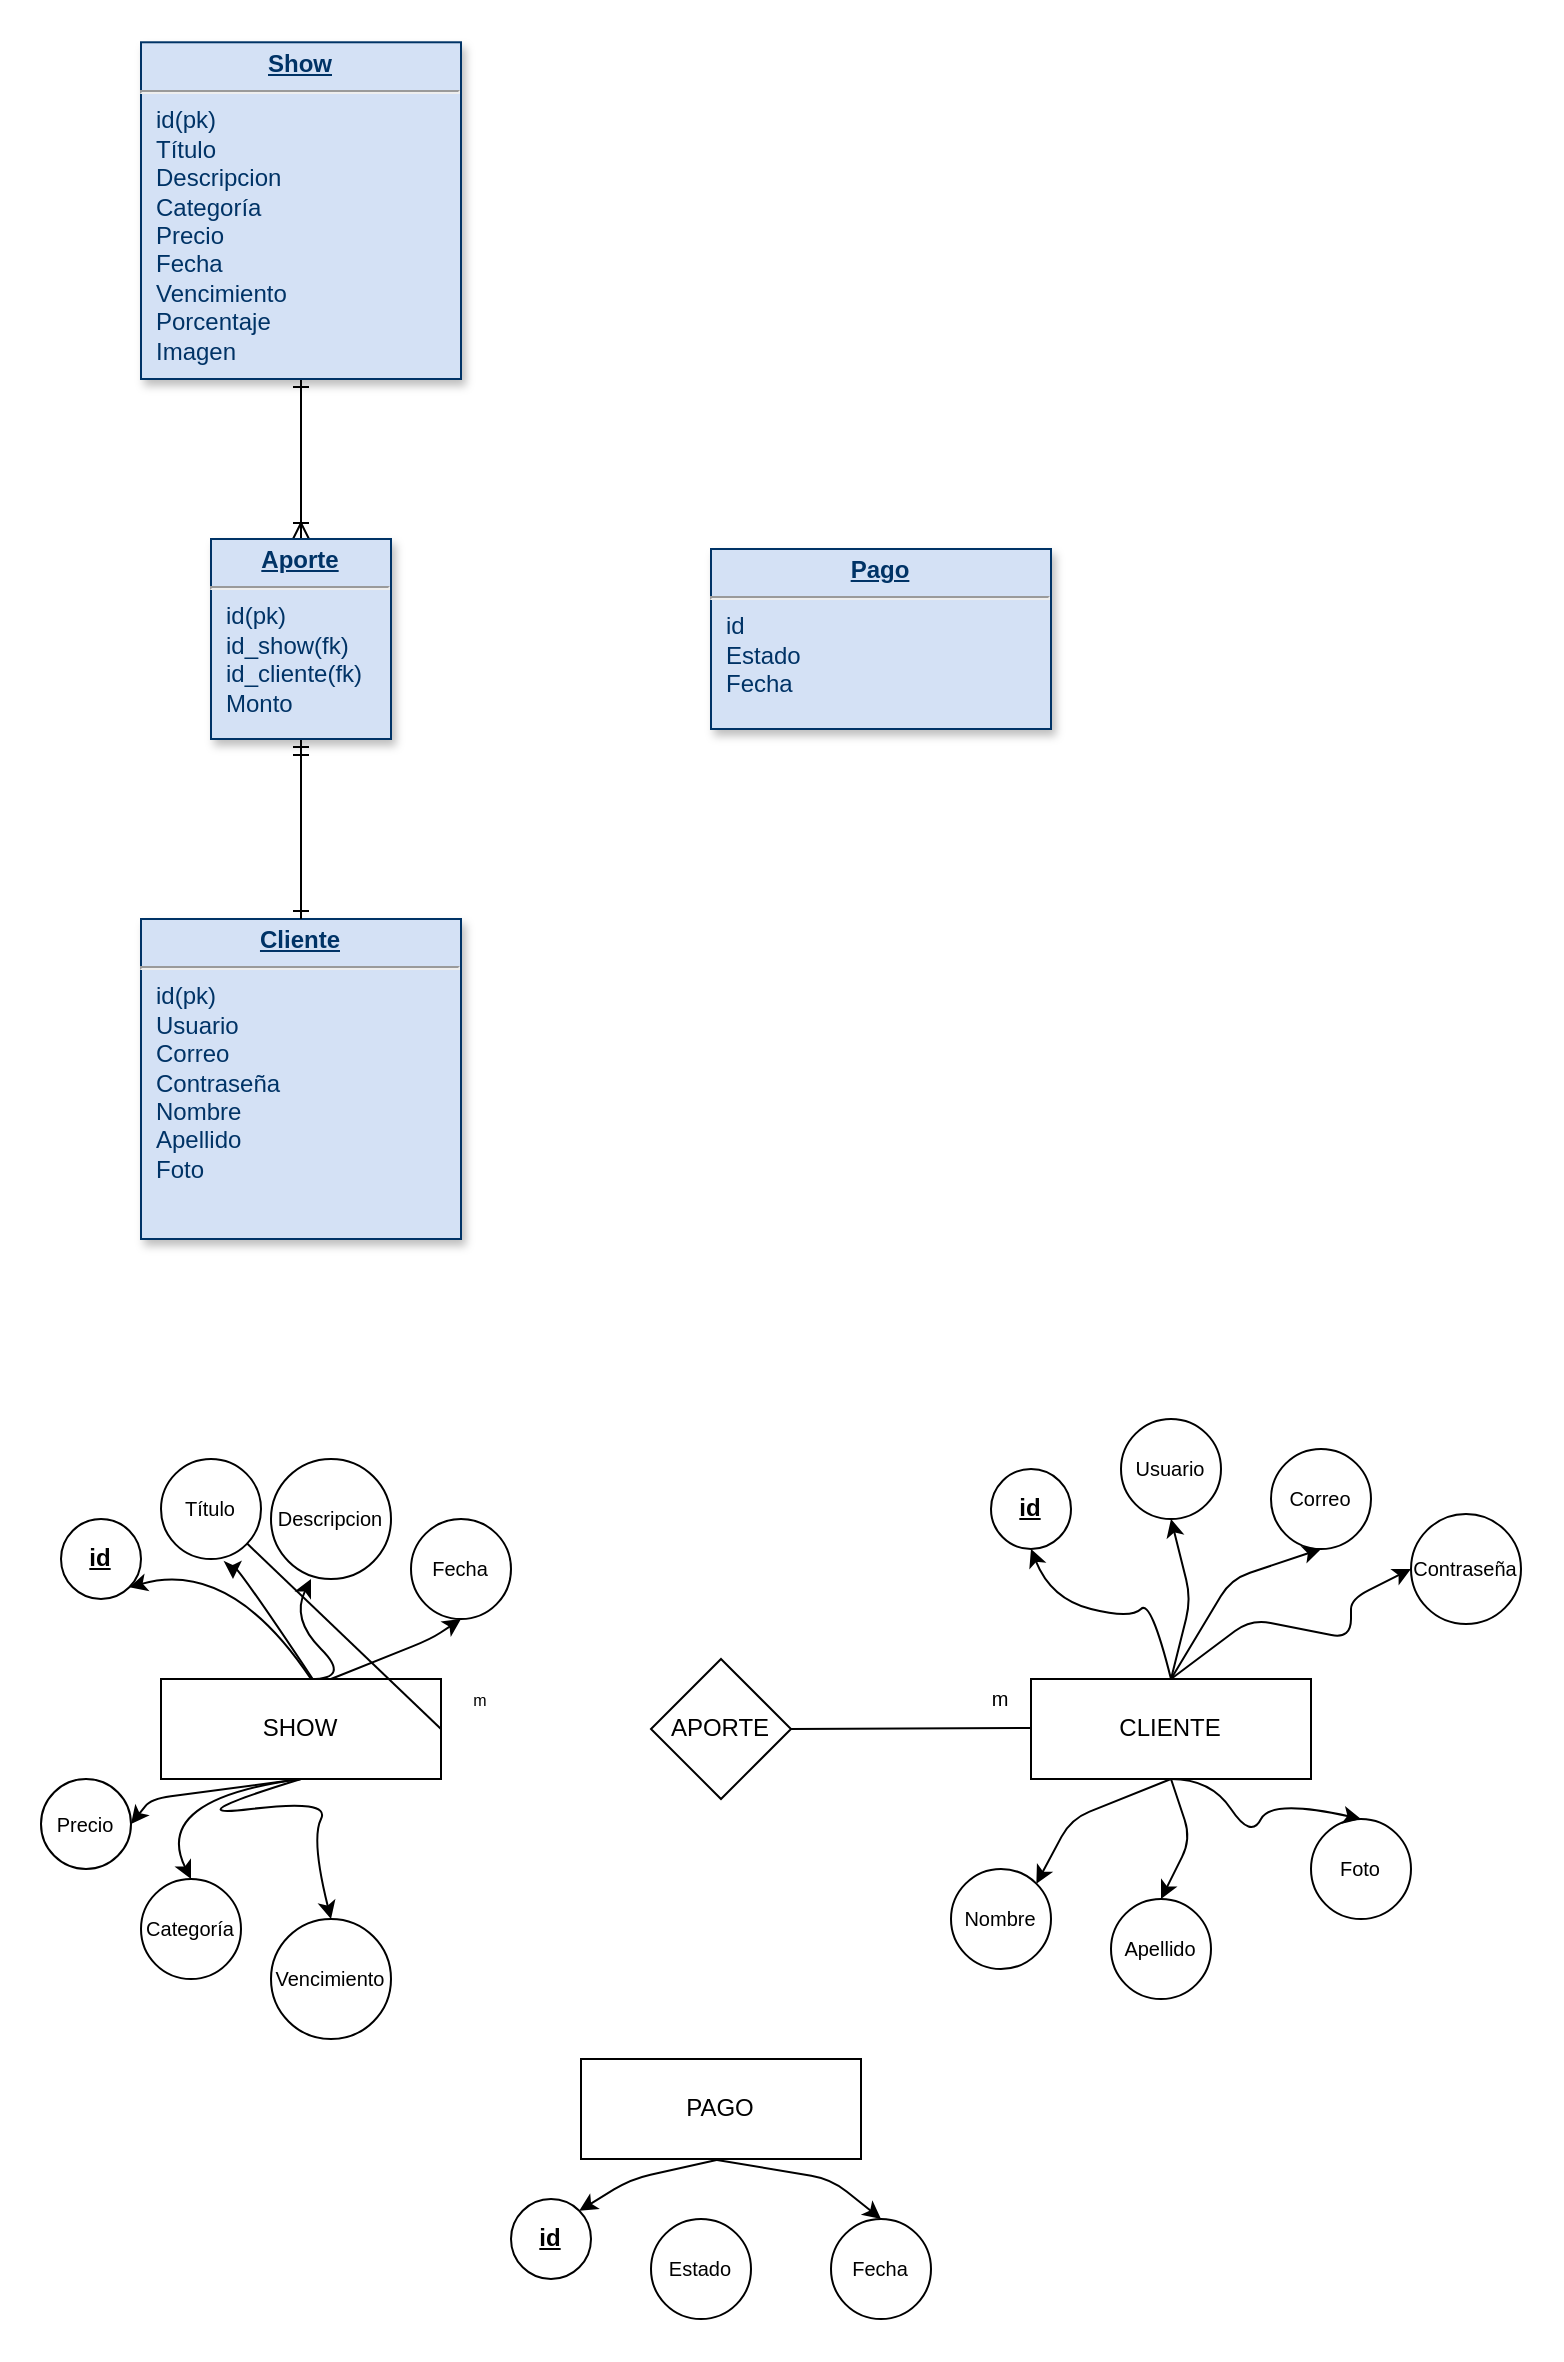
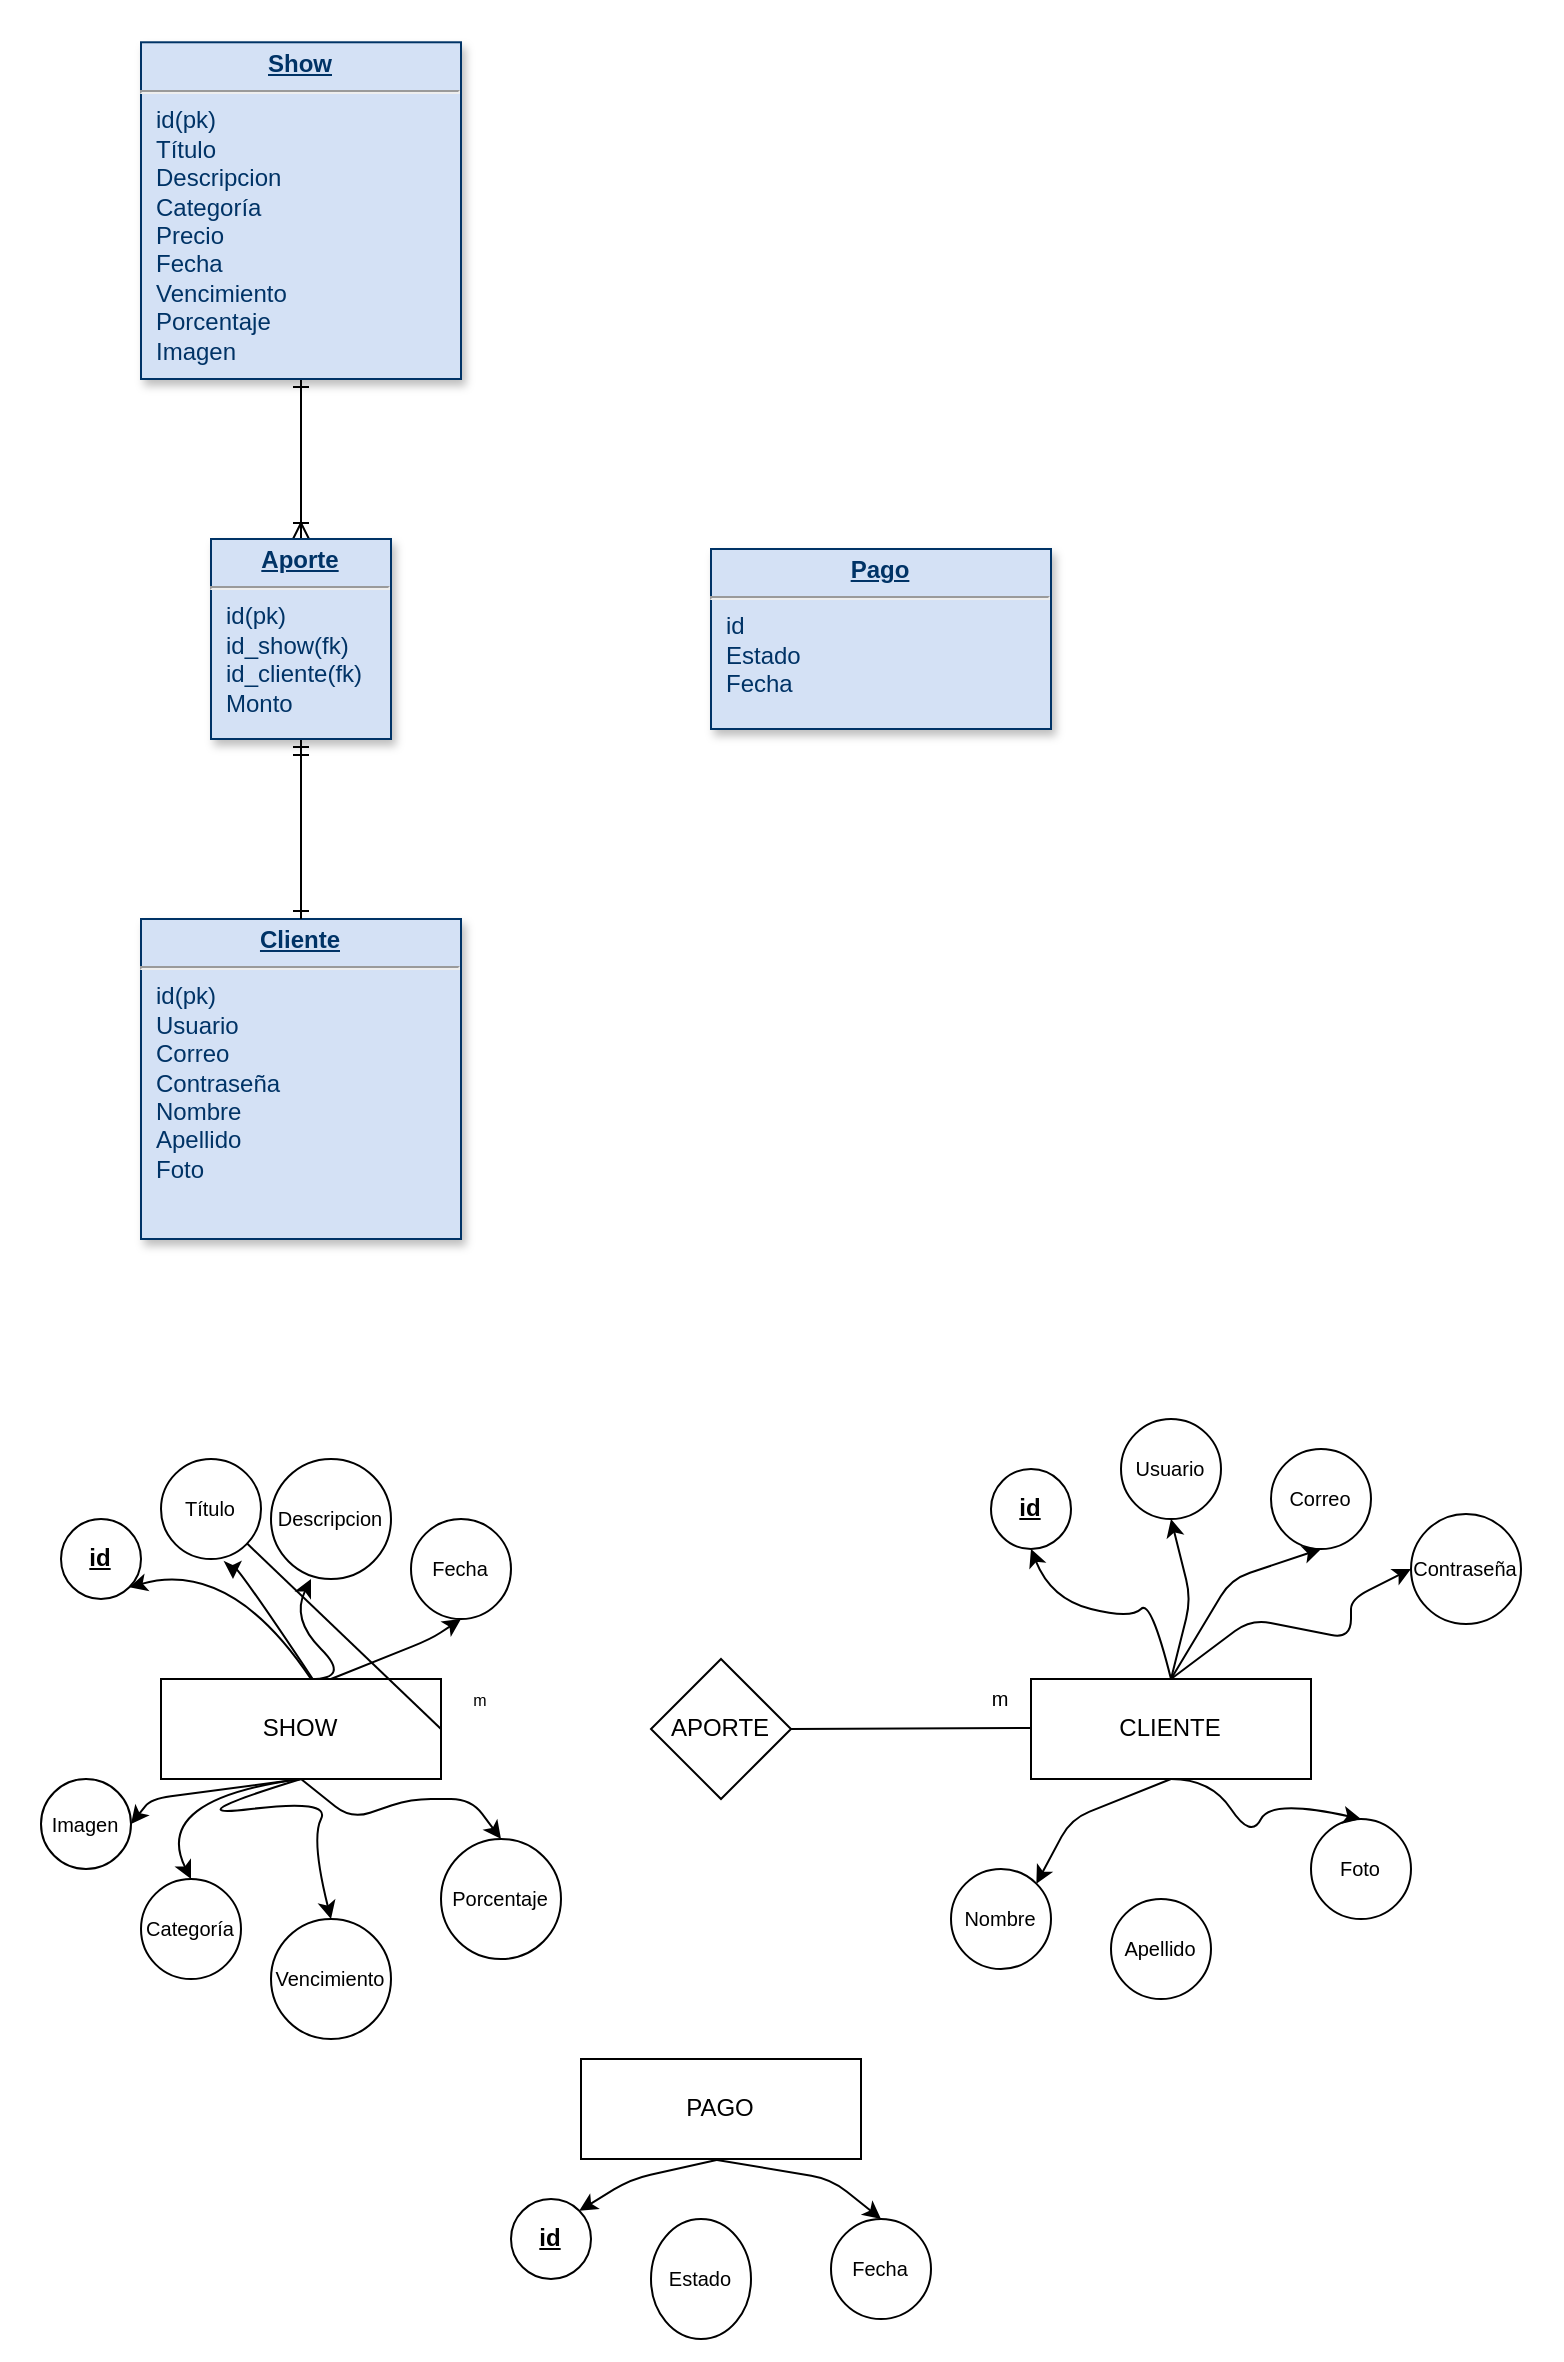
none -> (393, 1805)
(86, 1825) -> (86, 1825)
(1187, 1835) -> none
none -> (501, 1899)
(701, 2269) -> (701, 2279)
